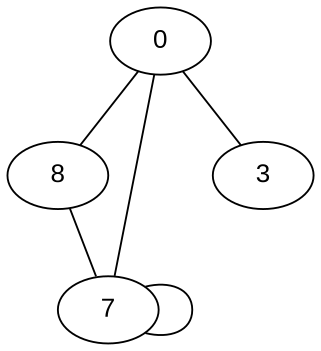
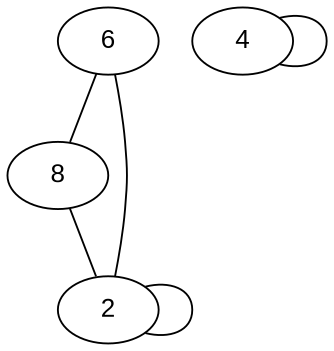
(161, 41) -> (108, 41)
none -> (243, 41)
(263, 175) -> none
(108, 310) -> (108, 310)
